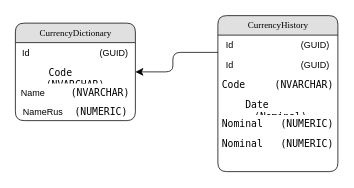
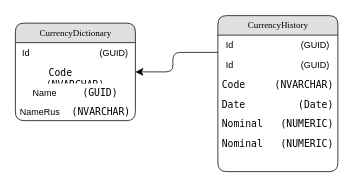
(75, 92) -> (75, 92)
(278, 104) -> (278, 104)
(75, 112) -> (75, 112)
